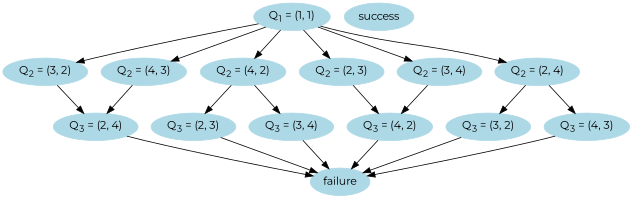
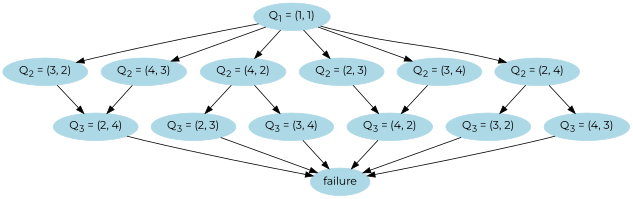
(379, 17) -> none
